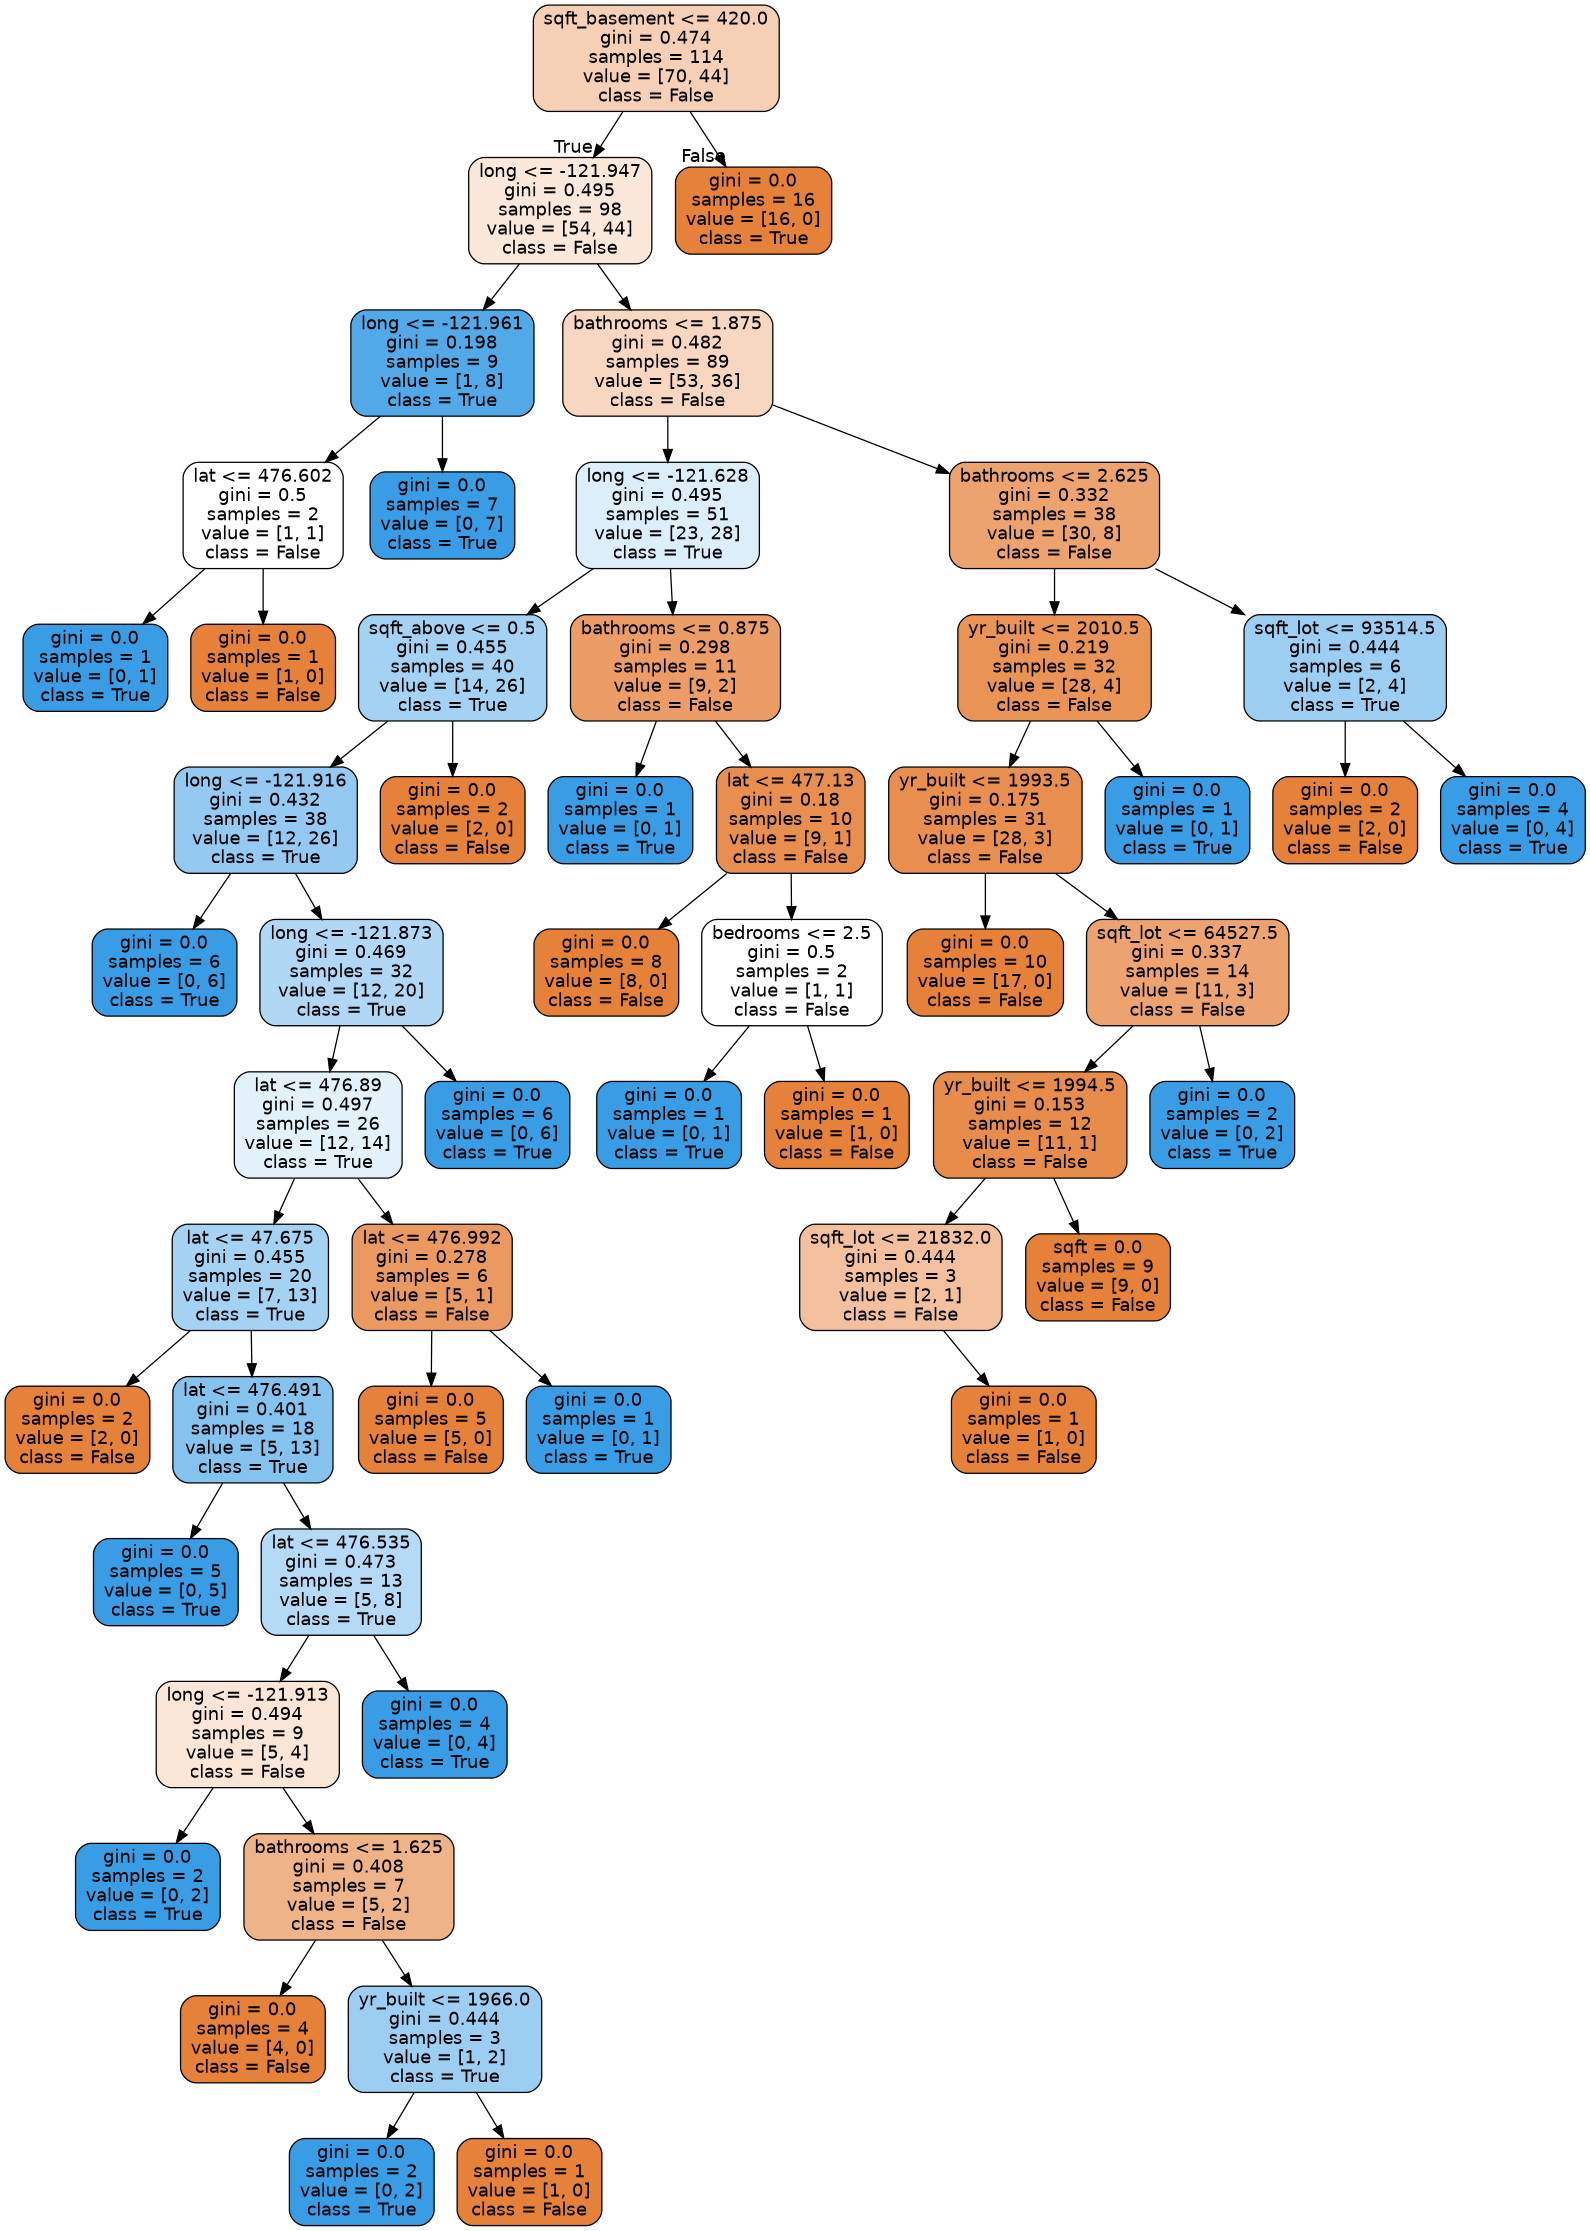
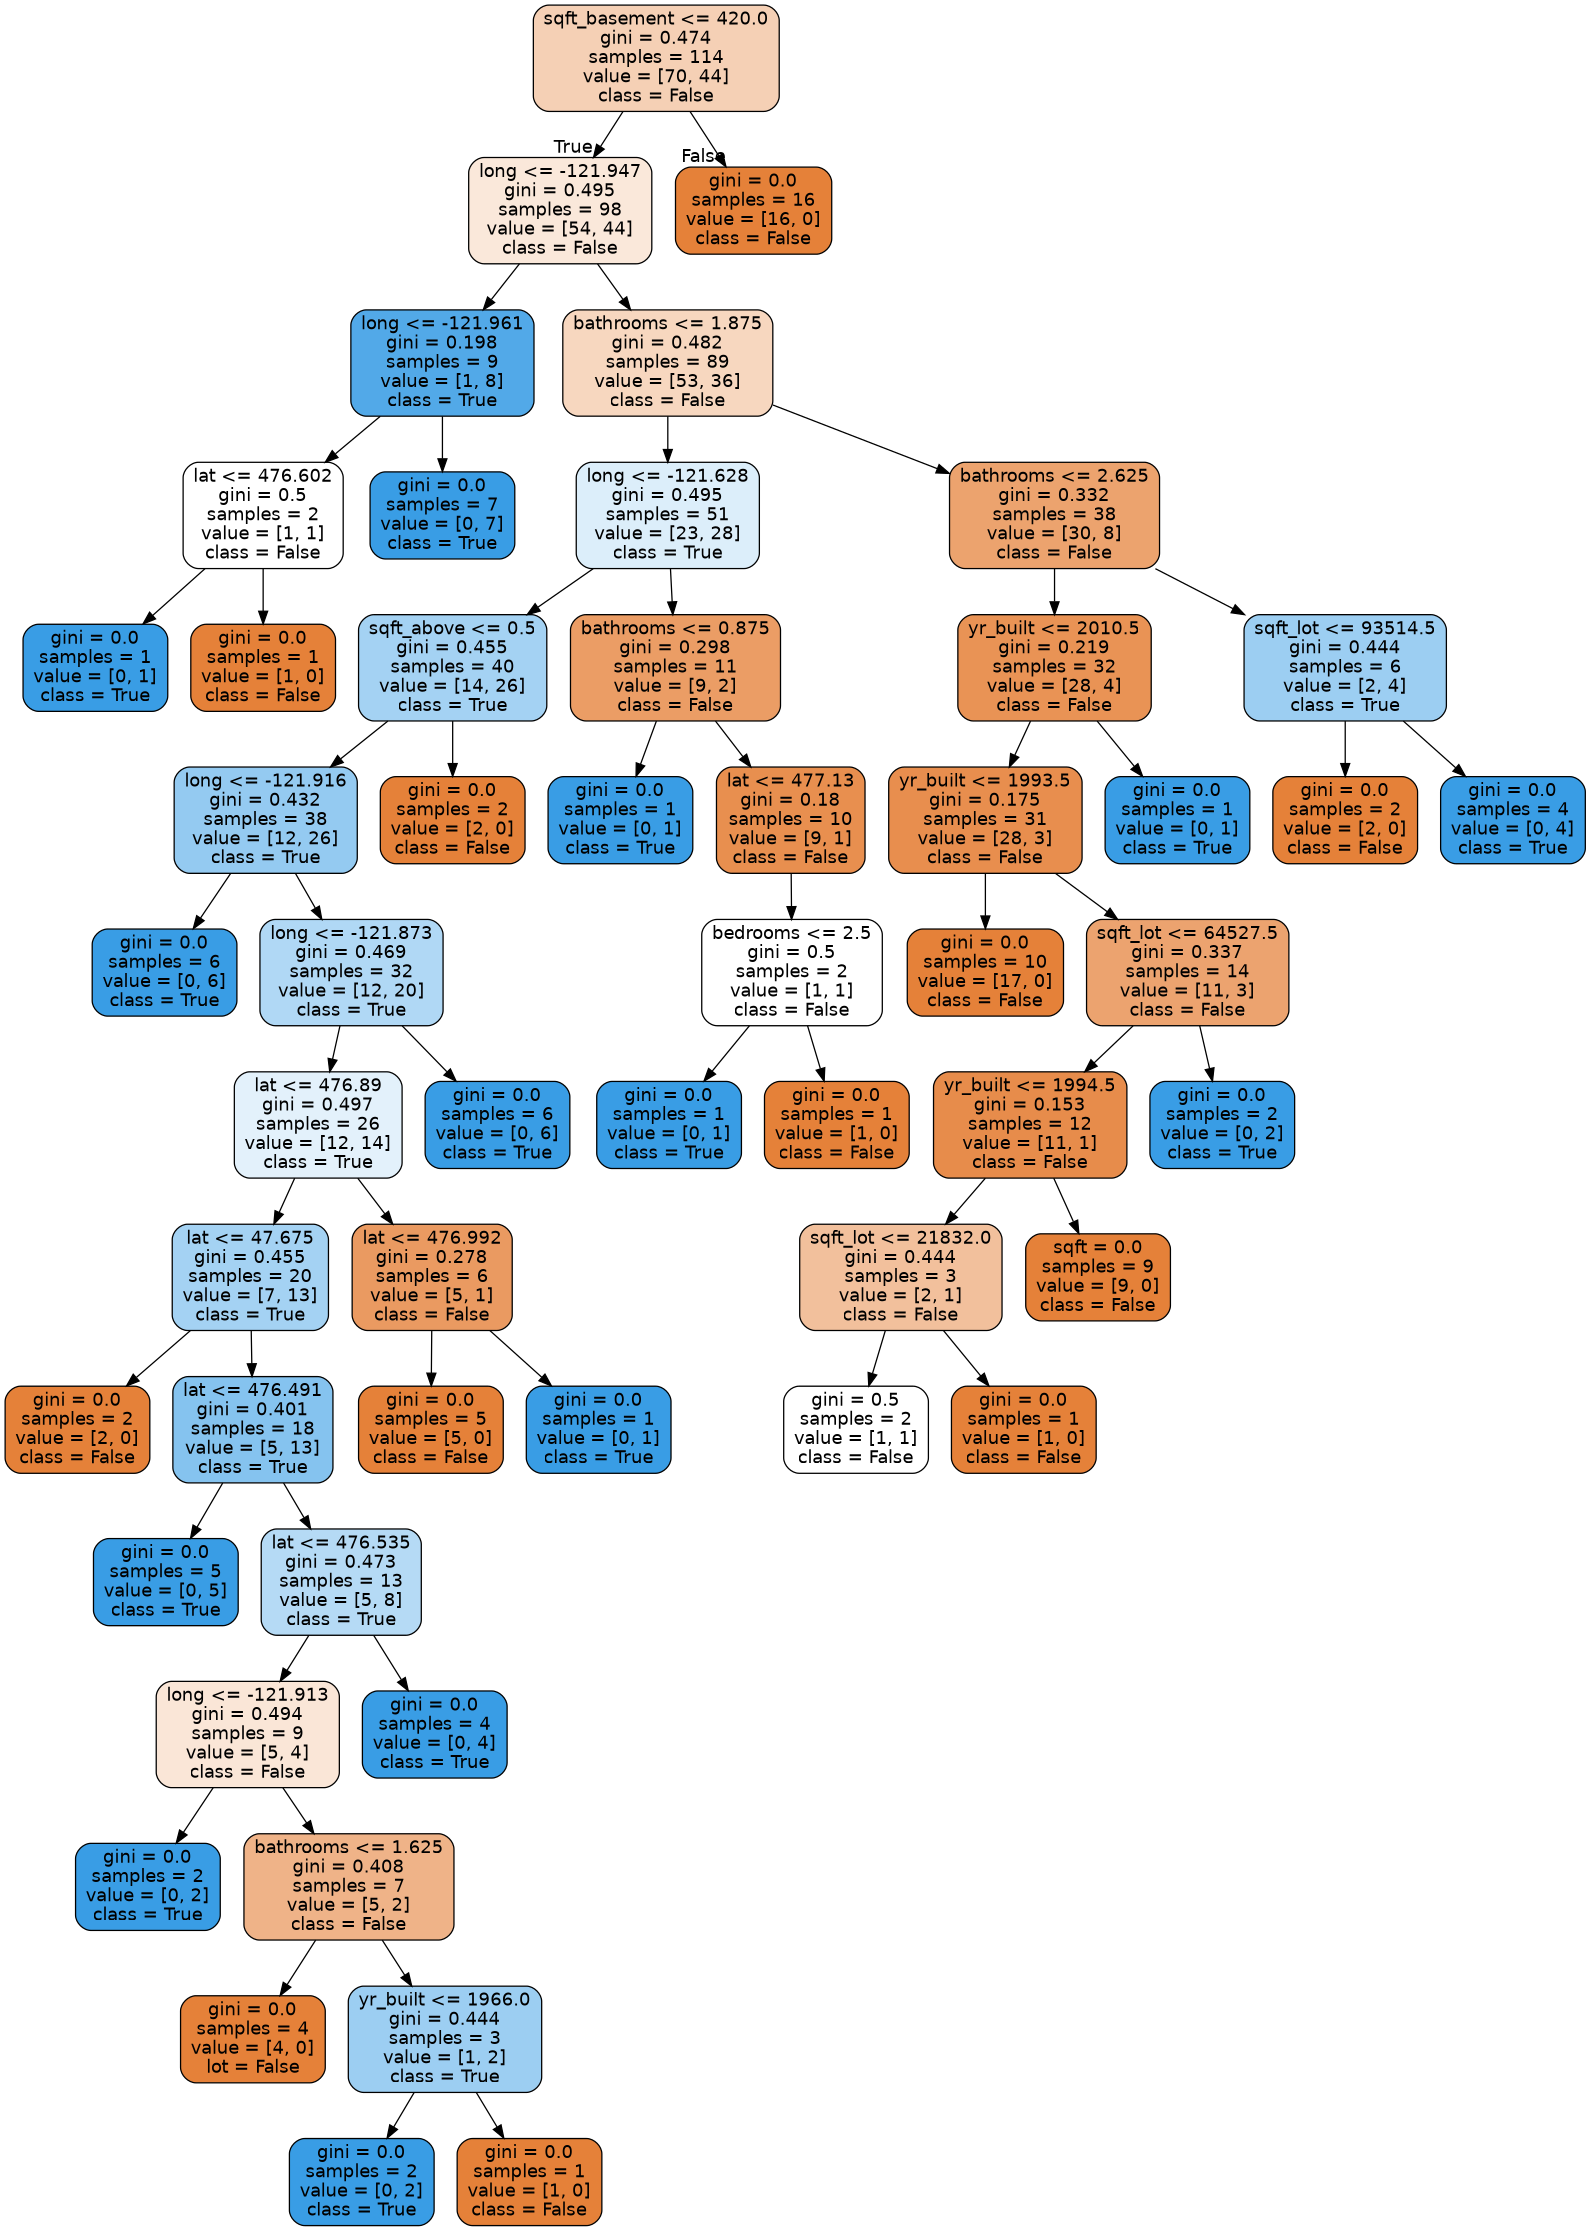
(754, 211) -> (754, 211)
(606, 973) -> none
none -> (856, 1430)
(253, 2039) -> (253, 2039)
